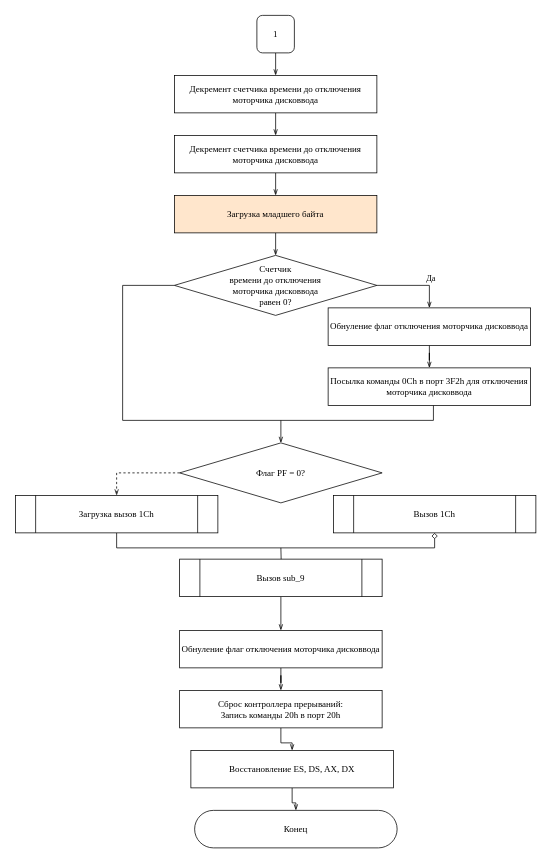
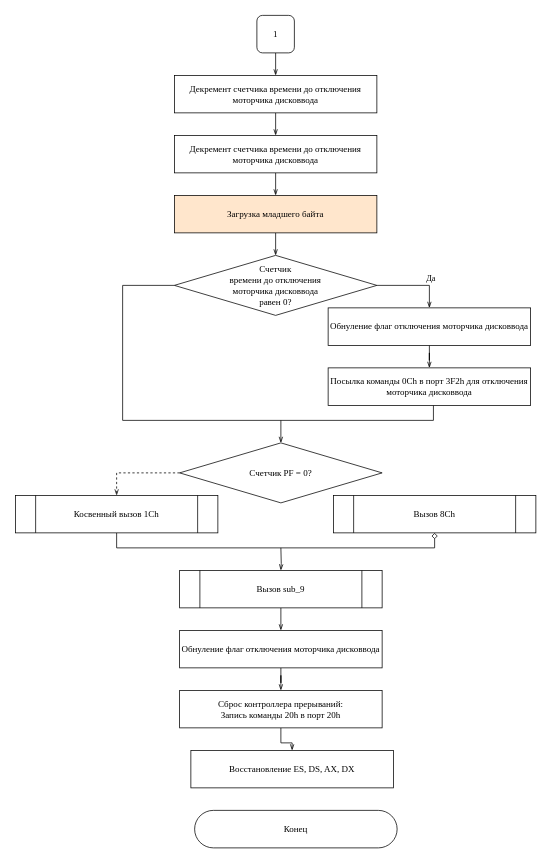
(281, 473) -> (281, 473)
(117, 514) -> (117, 514)
(435, 514) -> (435, 514)
(281, 578) -> (281, 589)
(292, 799) -> none
